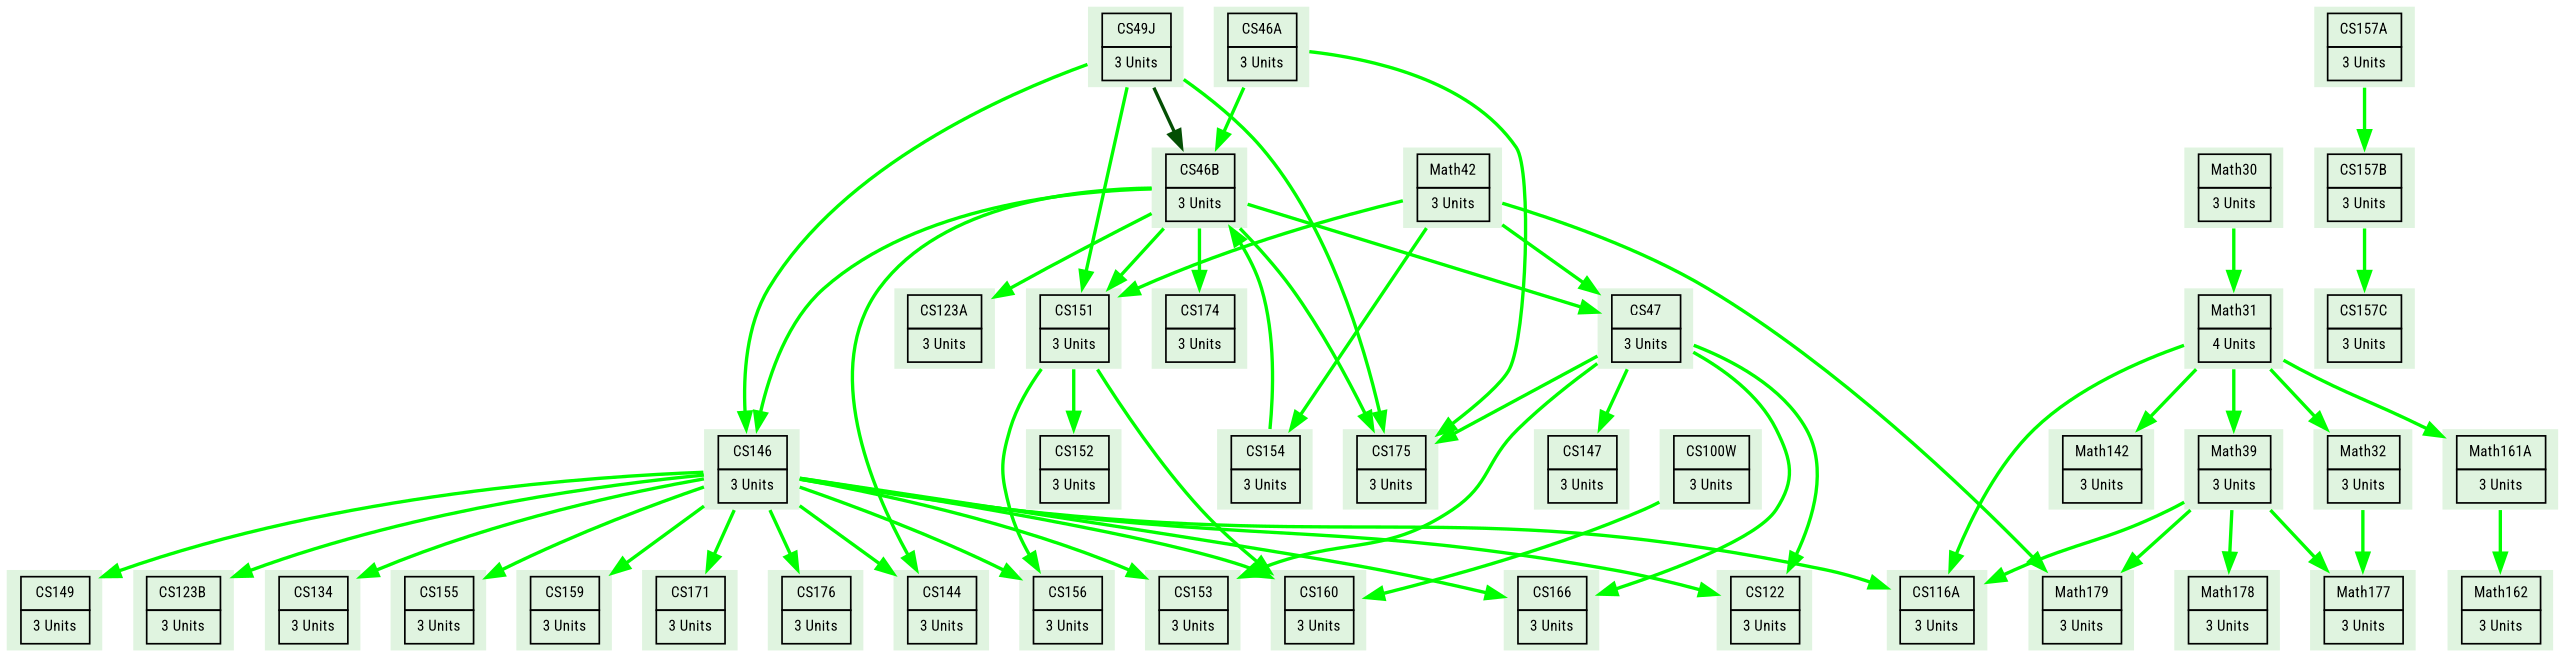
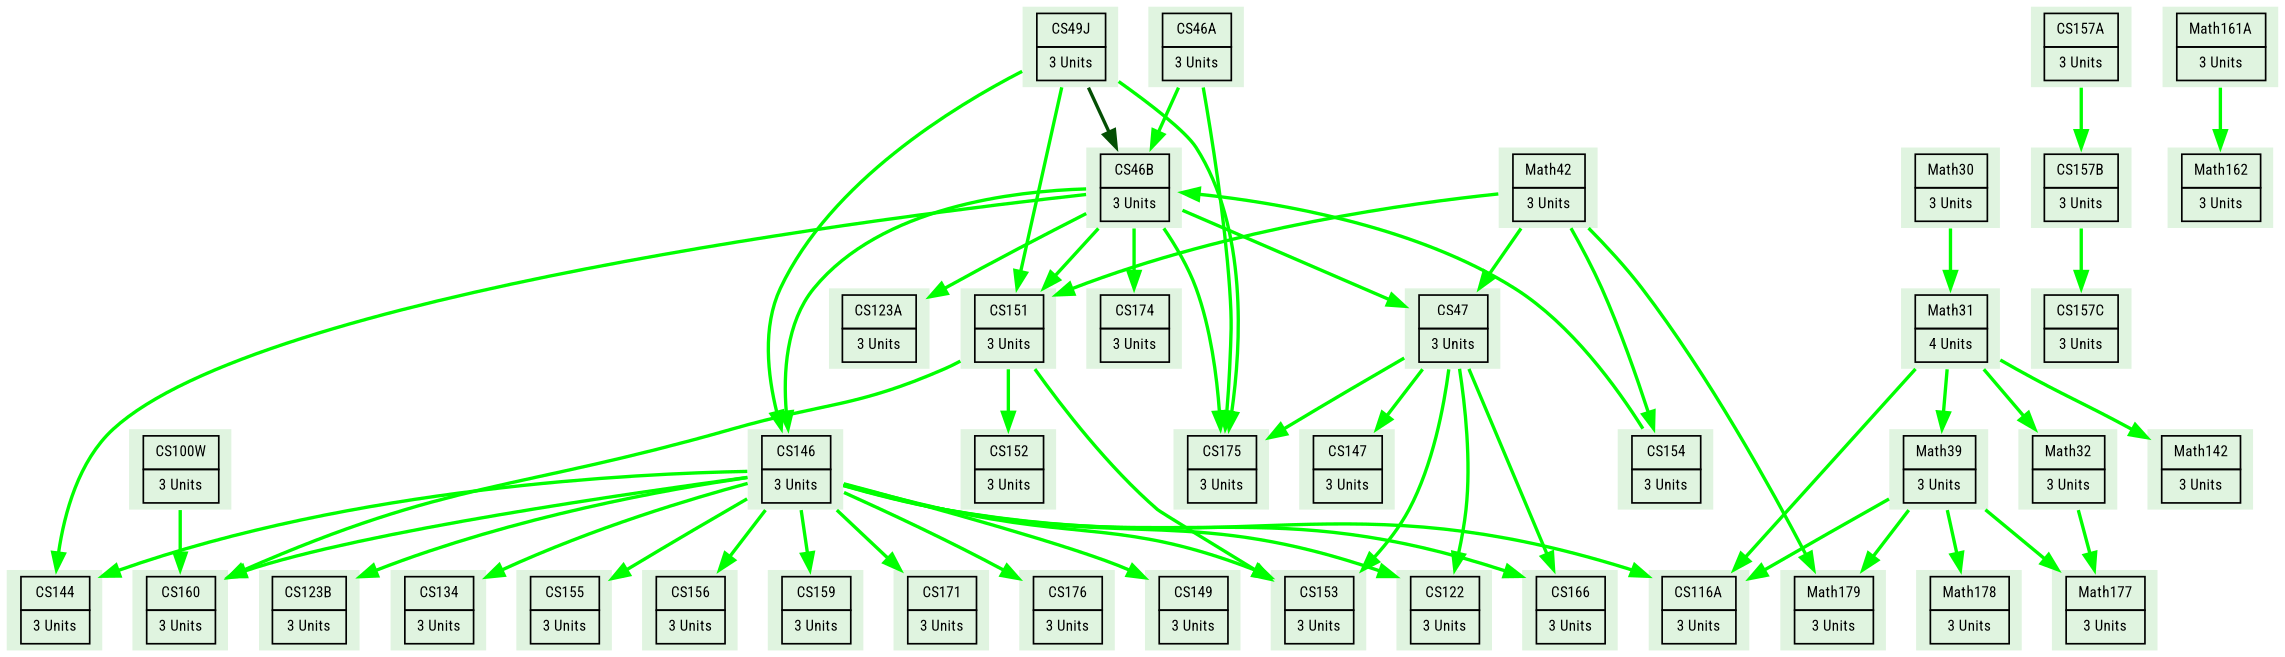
(2354, 396) -> none
(1003, 460) -> (1132, 485)
